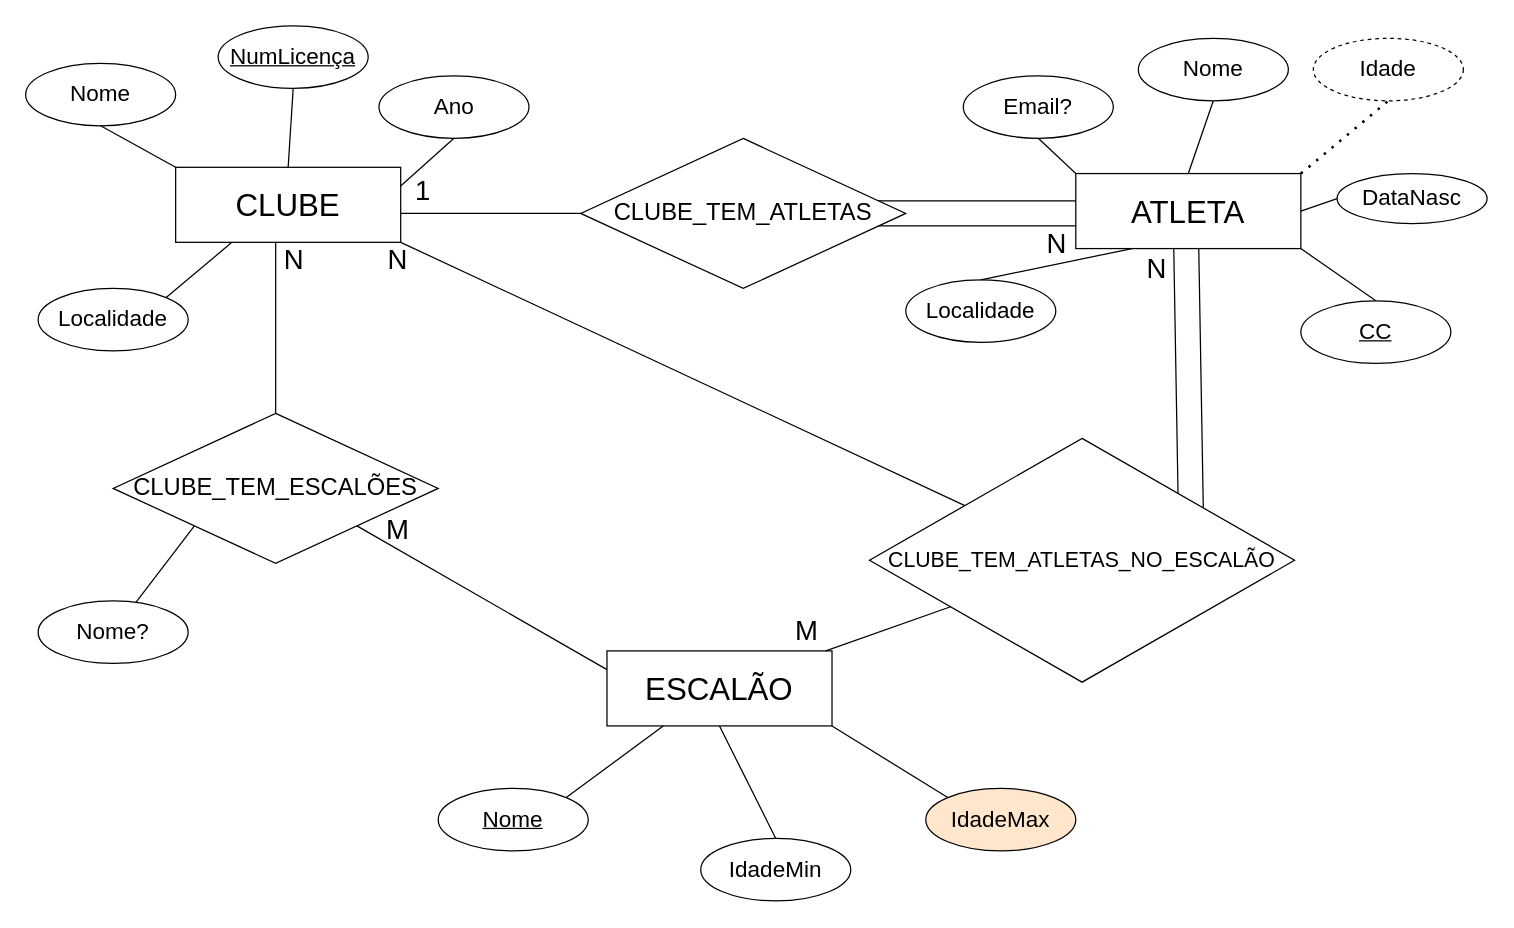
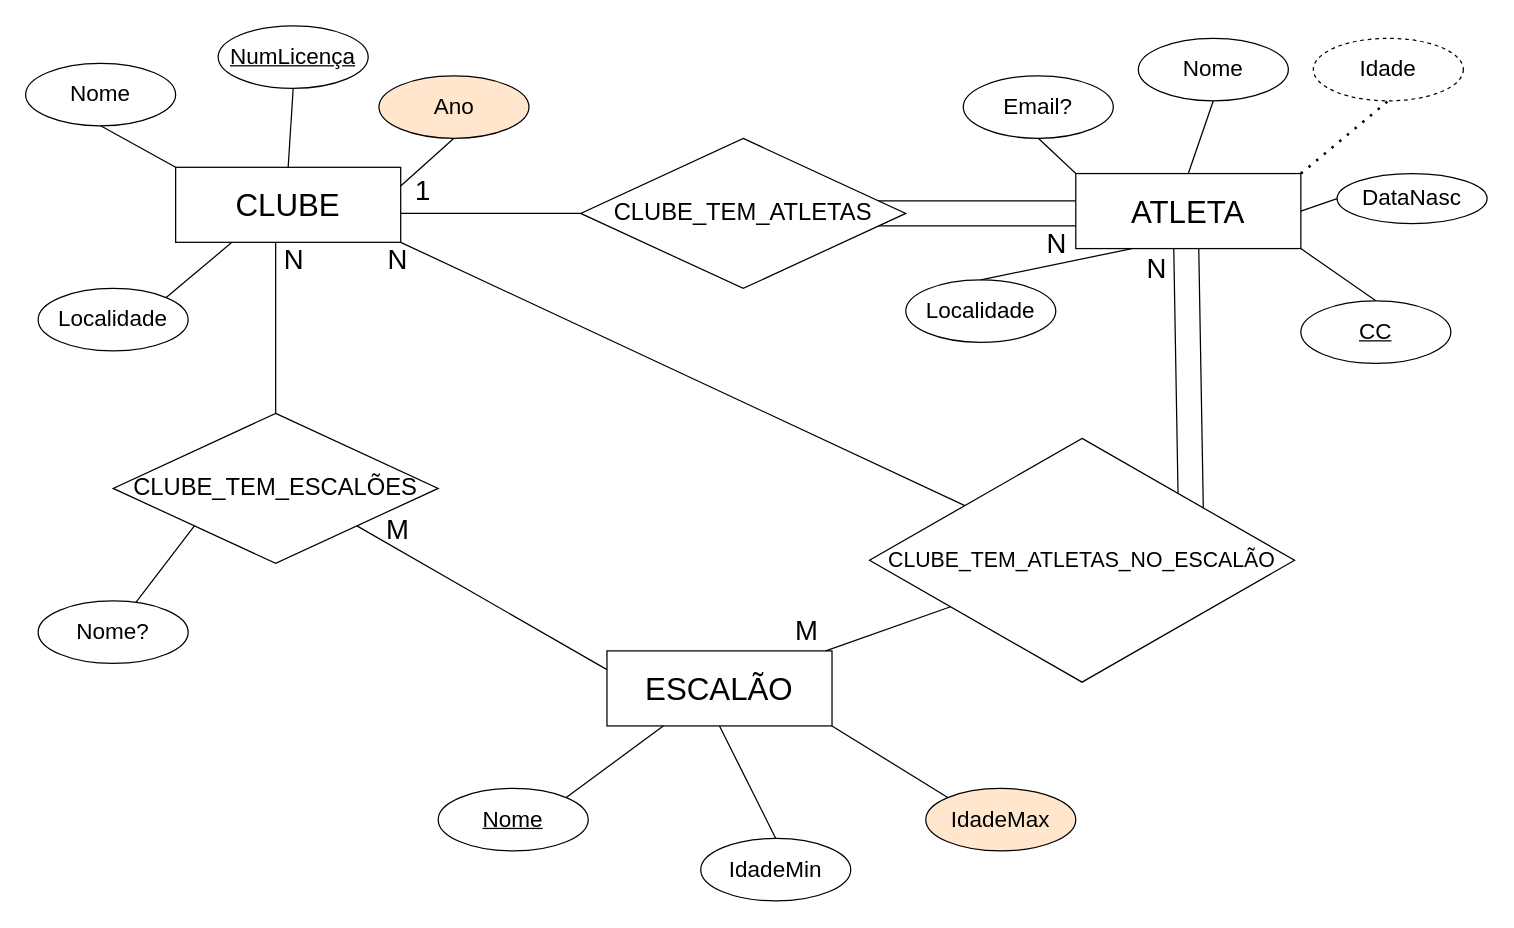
(454, 107) -> (454, 107)
